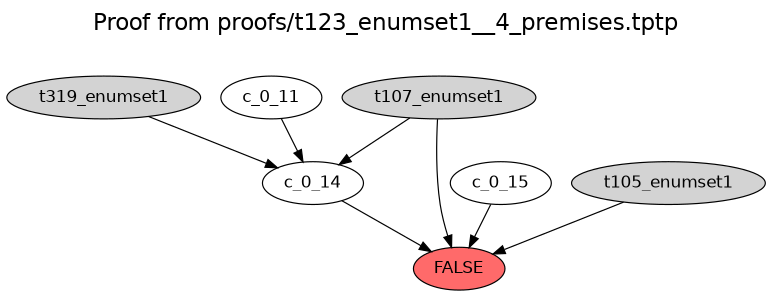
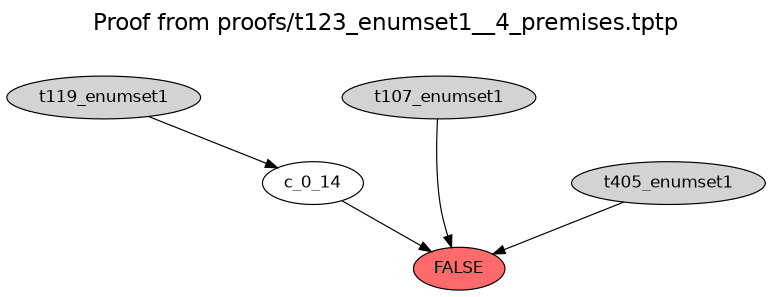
(104, 97) -> (104, 97)
(271, 97) -> none
(379, 138) -> none
(501, 183) -> none
(668, 183) -> (668, 183)
